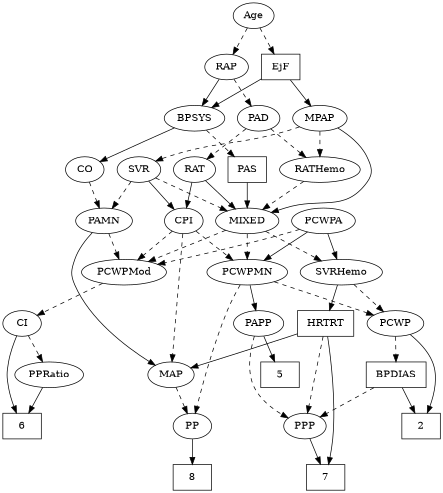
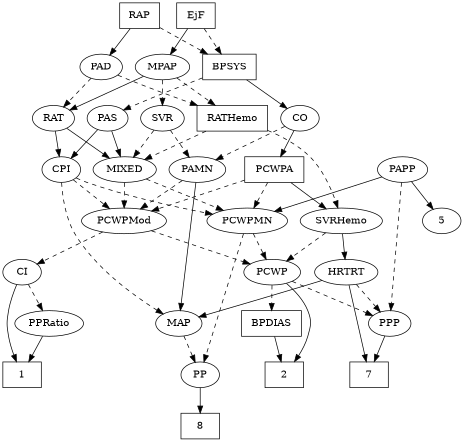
(254, 16) -> none
(227, 67) -> (140, 16)
(239, 87) -> (122, 39)
(213, 89) -> (176, 37)
(237, 93) -> (211, 38)
(195, 118) -> (229, 67)
none -> (291, 137)
(247, 170) -> (108, 118)
(320, 170) -> (232, 118)
(358, 192) -> (110, 92)
(159, 193) -> (90, 138)
(323, 221) -> (274, 170)
none -> (197, 246)
(294, 246) -> (310, 157)
(285, 247) -> (262, 192)
(252, 294) -> (337, 191)
(326, 323) -> (346, 272)
(280, 375) -> (442, 221)
(350, 401) -> (329, 297)
(22, 426) -> (22, 375)
